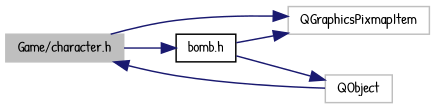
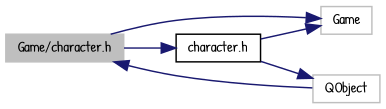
(359, 20) -> (346, 20)
(206, 48) -> (218, 48)
